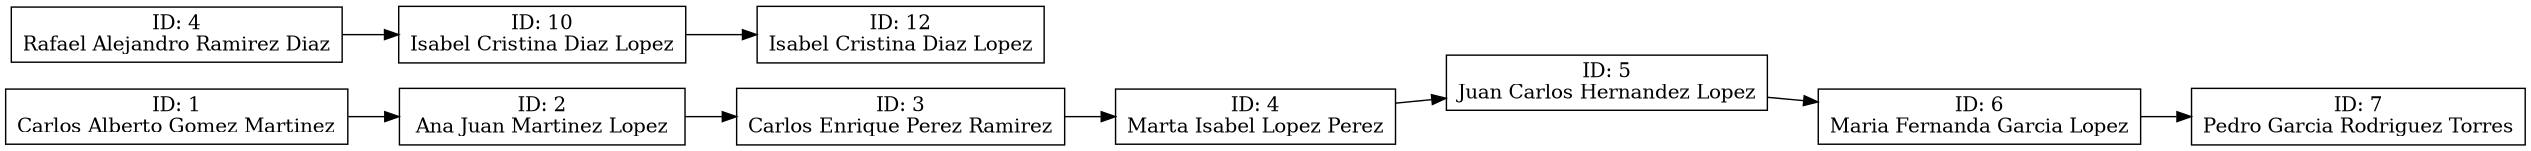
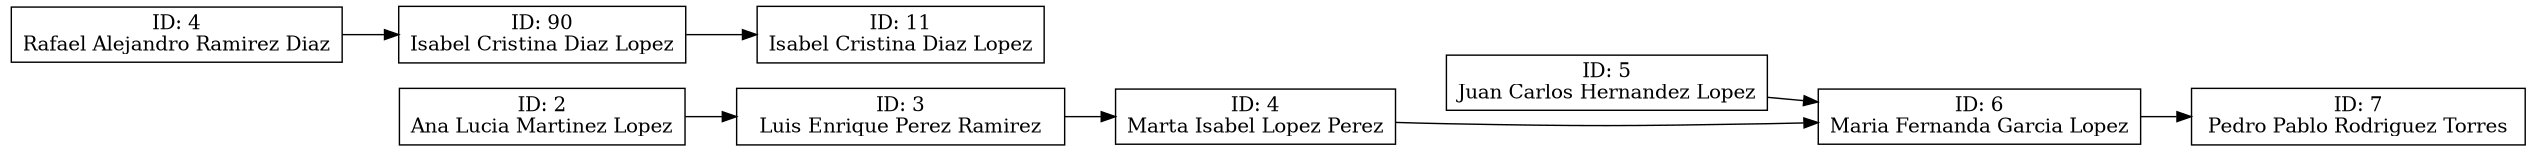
(542, 35) -> (542, 35)
(901, 35) -> (901, 35)
(1414, 101) -> (1600, 126)
(177, 117) -> none
(542, 117) -> (542, 117)
(901, 117) -> (901, 117)
(2358, 117) -> (2358, 117)
